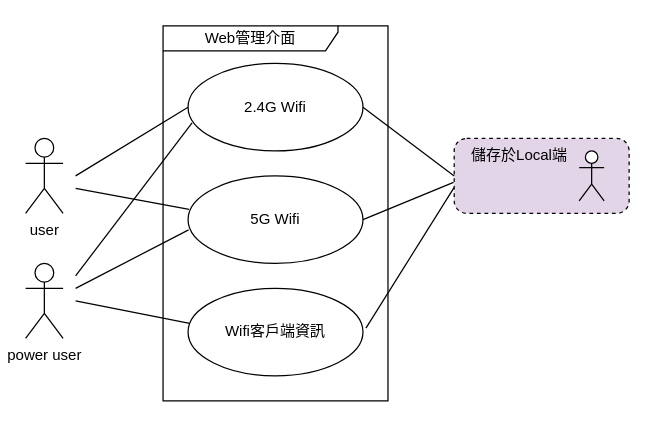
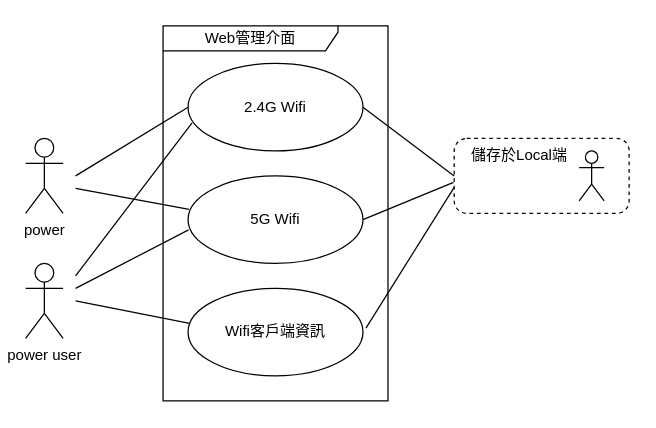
(542, 176) -> (542, 176)
(45, 231) -> (45, 231)
